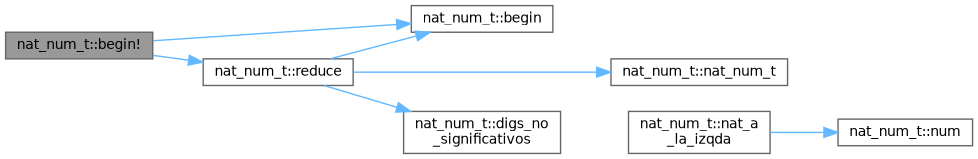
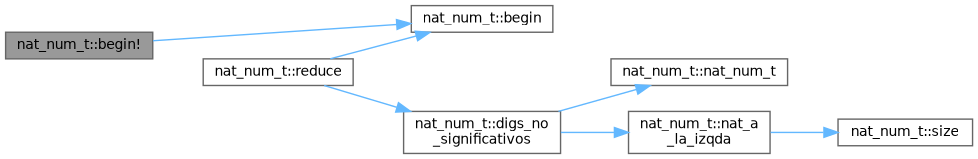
(171, 58) -> none
(475, 72) -> (597, 100)
none -> (587, 132)
(905, 132) -> (905, 132)
